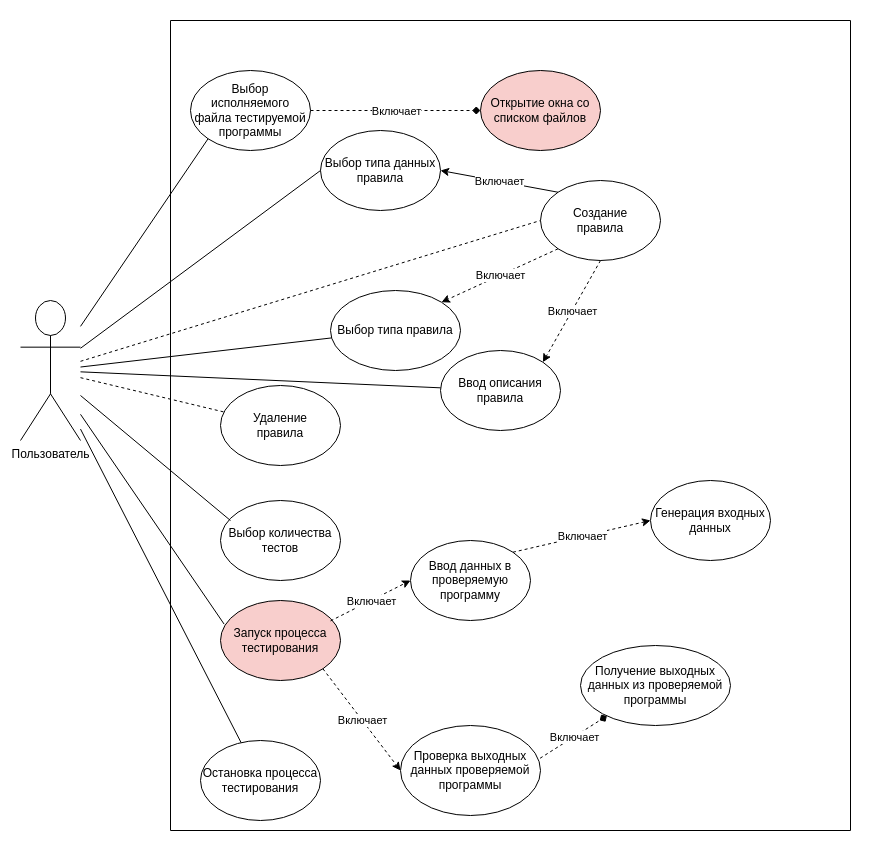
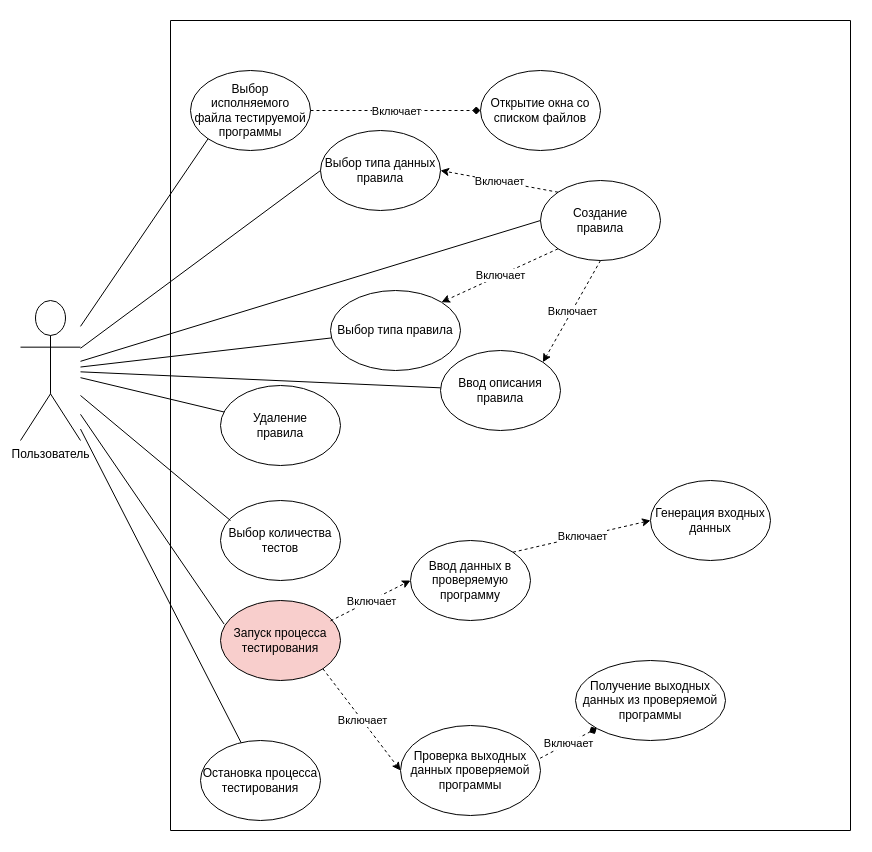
(541, 111) -> (541, 111)
(539, 189) -> (539, 189)
(311, 291) -> (311, 291)
(151, 394) -> (151, 394)
(656, 686) -> (651, 701)
